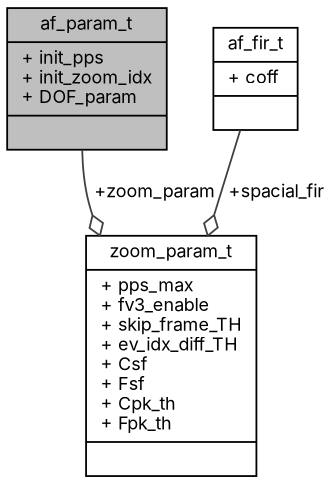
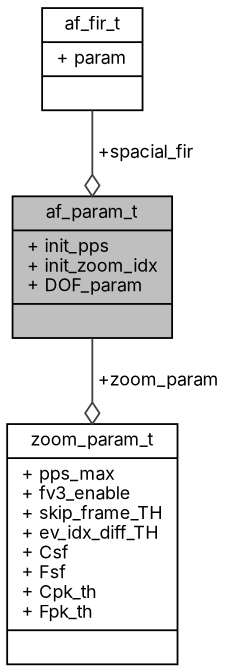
(254, 78) -> (92, 58)
(227, 172) -> (92, 143)
